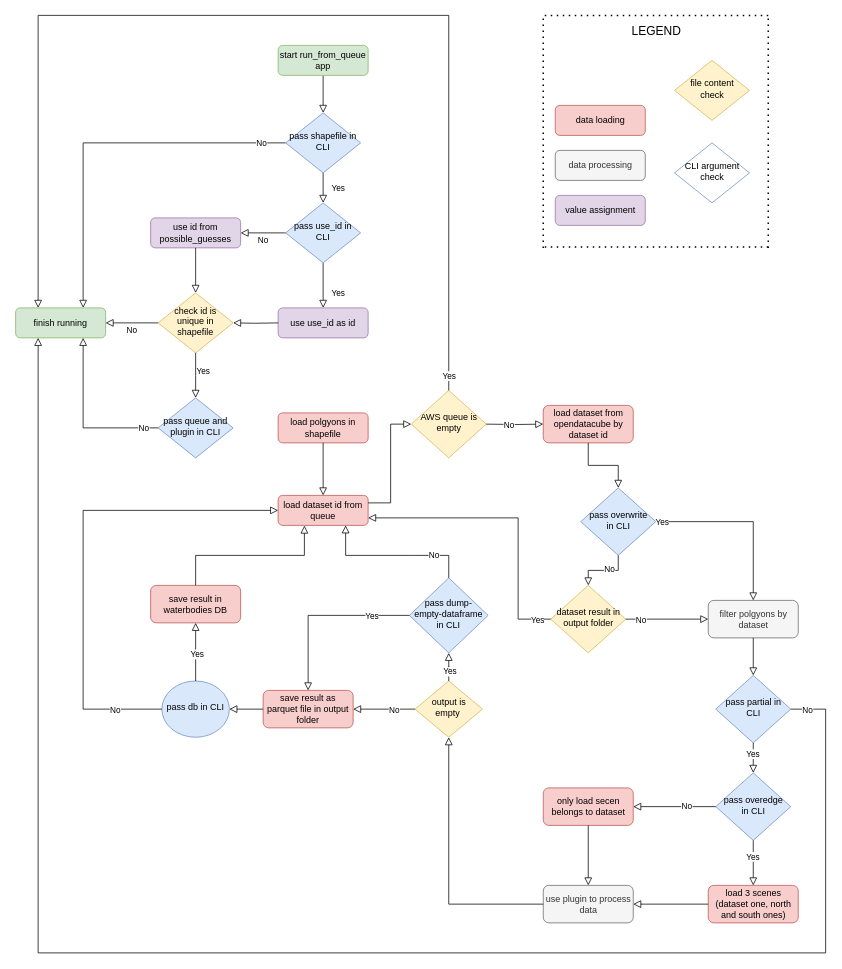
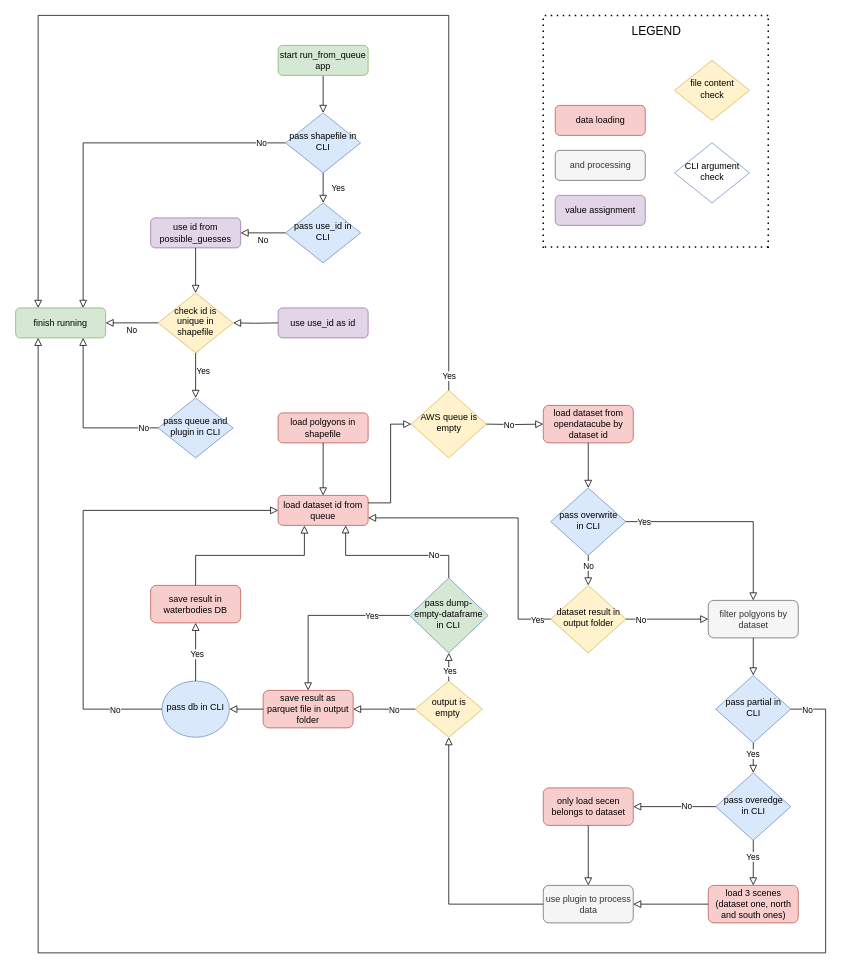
(600, 165) -> (600, 165)
(323, 281) -> none
(618, 522) -> (588, 522)
(449, 615) -> (449, 615)
